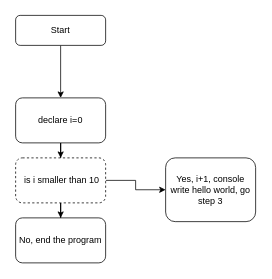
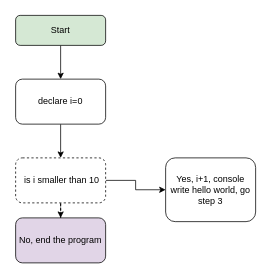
(60, 30) -> (60, 30)
(60, 120) -> (60, 102)
(60, 204) -> (60, 204)
(60, 240) -> (60, 240)
